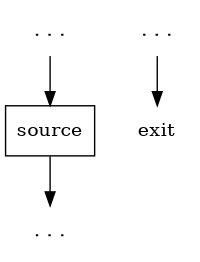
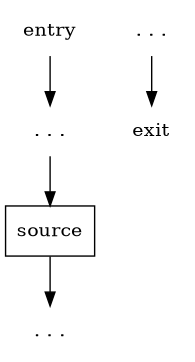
none -> (50, 31)
